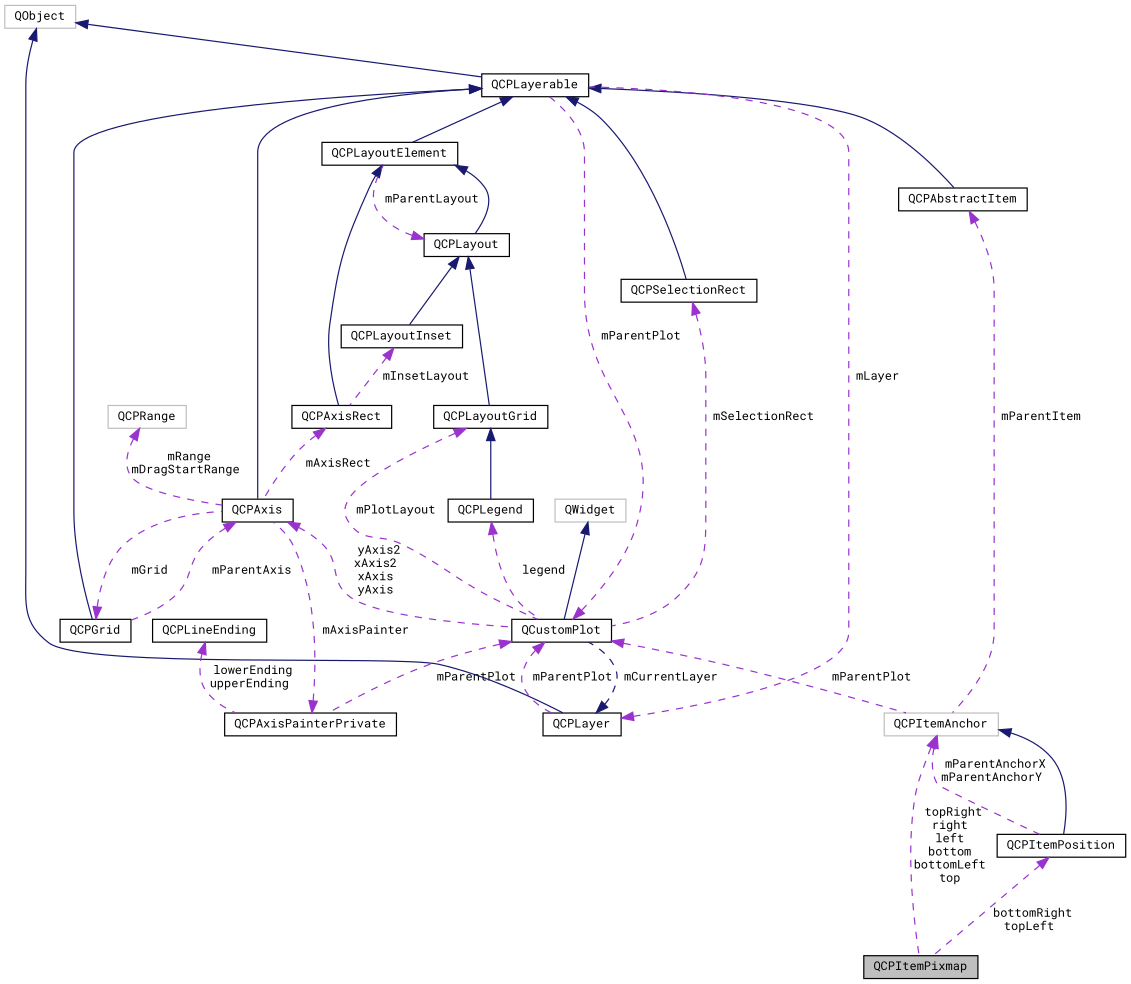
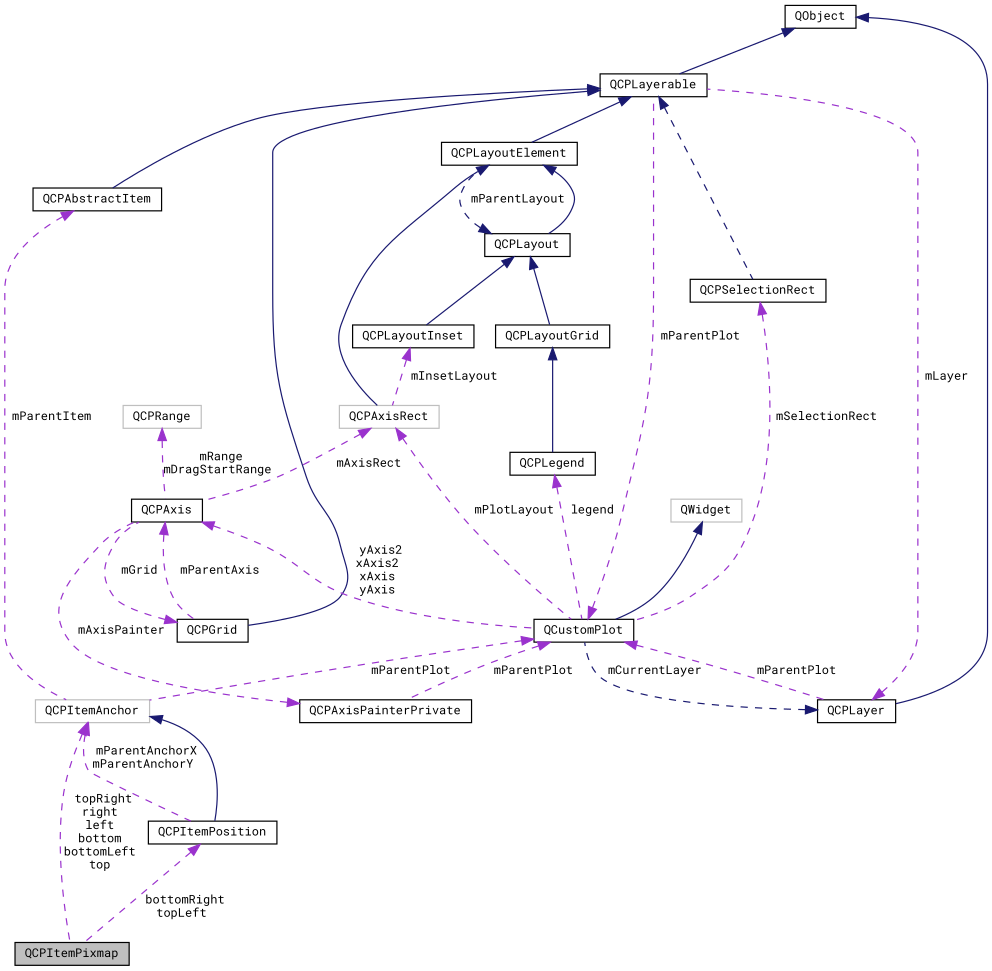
(40, 17) -> (821, 17)
(646, 181) -> (709, 193)
(376, 209) -> (461, 195)
(258, 210) -> none
(342, 417) -> (389, 417)
(375, 537) -> (480, 536)
(210, 631) -> none
